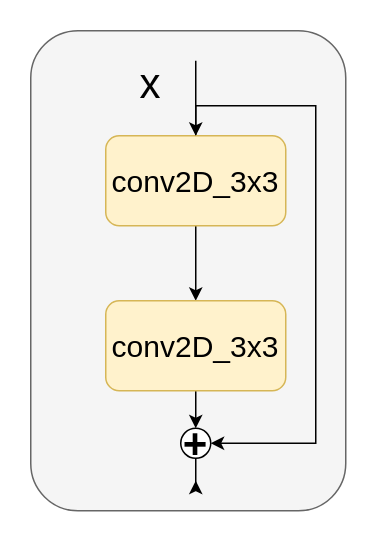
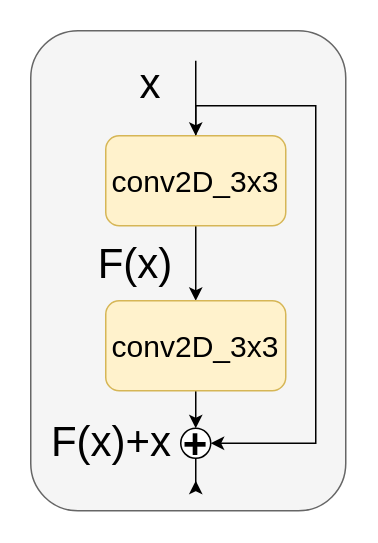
none -> (136, 263)
none -> (112, 442)
